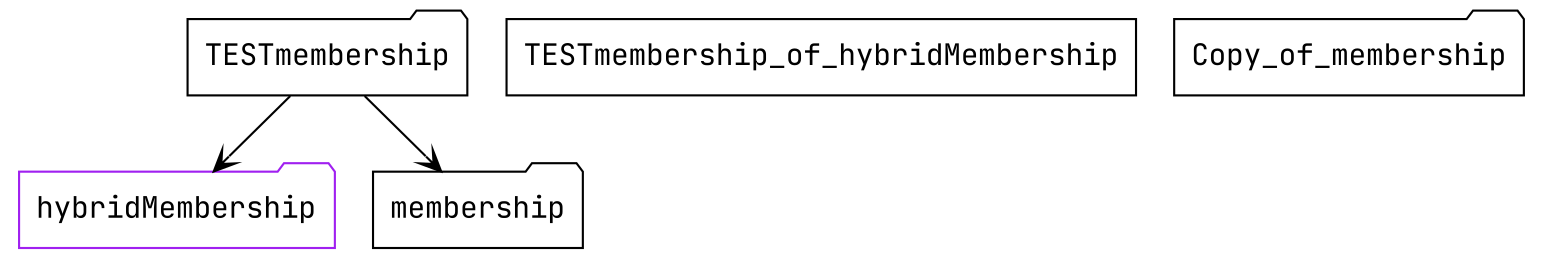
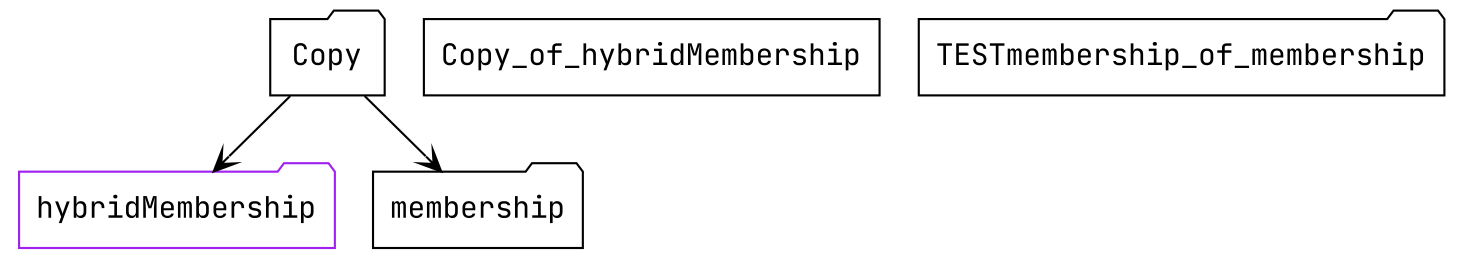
(327, 57) -> (327, 57)
(821, 57) -> (652, 57)
(1349, 57) -> (1182, 57)
